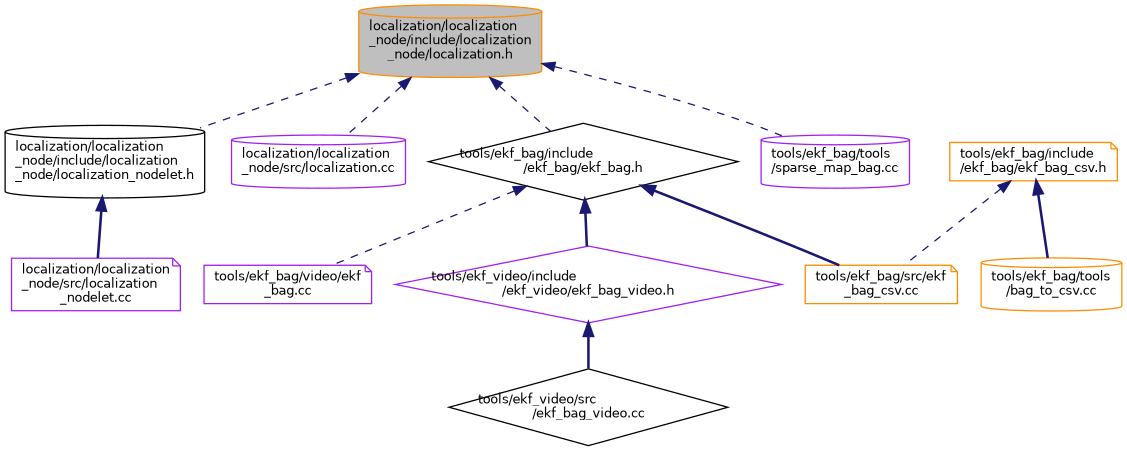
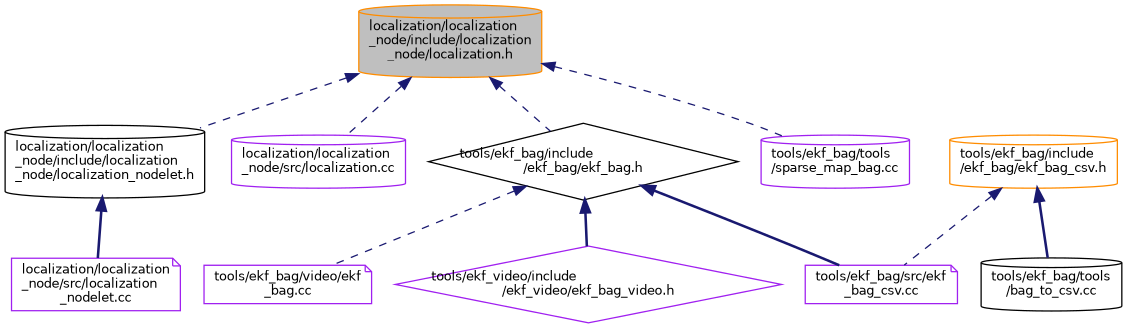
(1034, 162) -> (1034, 162)
(881, 284) -> (881, 284)
(1051, 284) -> (1051, 284)
(588, 407) -> none
